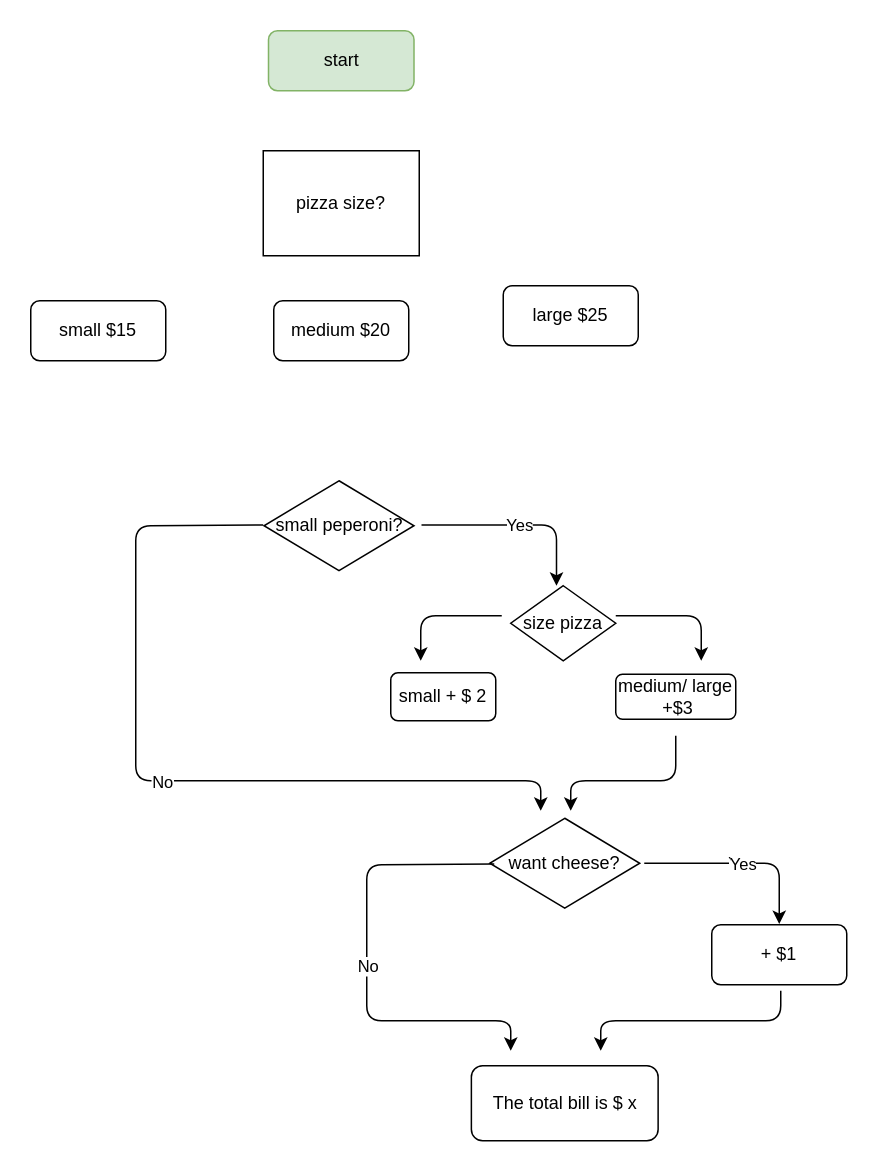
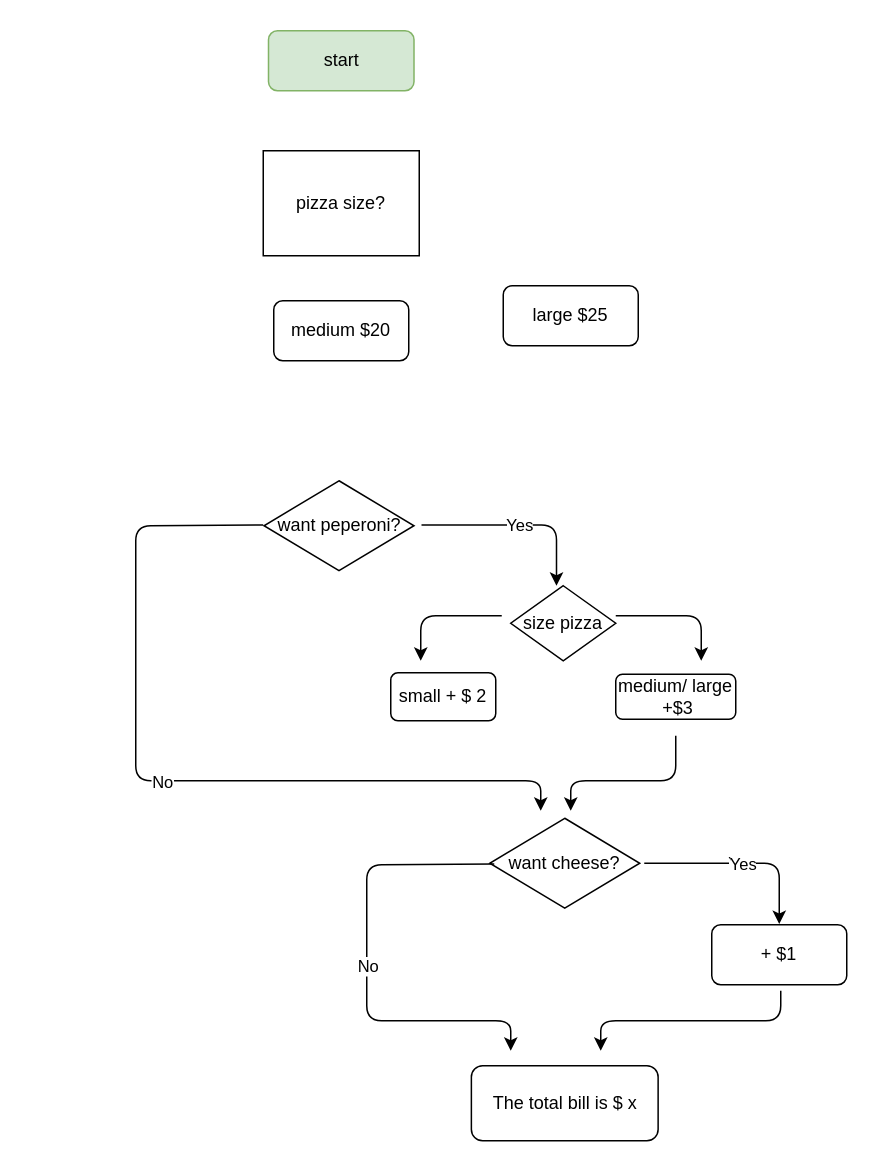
(98, 331) -> none
(340, 526) -> (340, 526)
